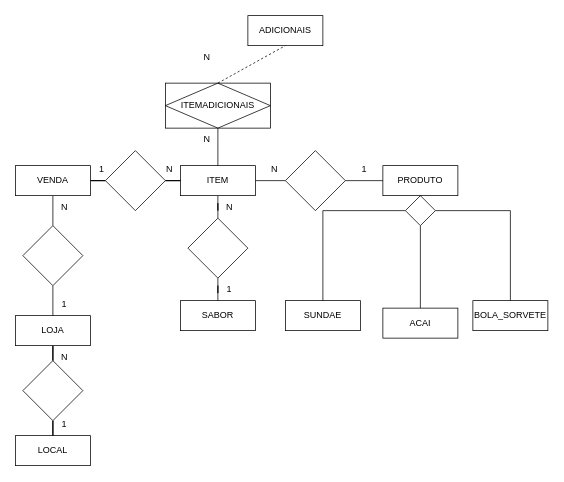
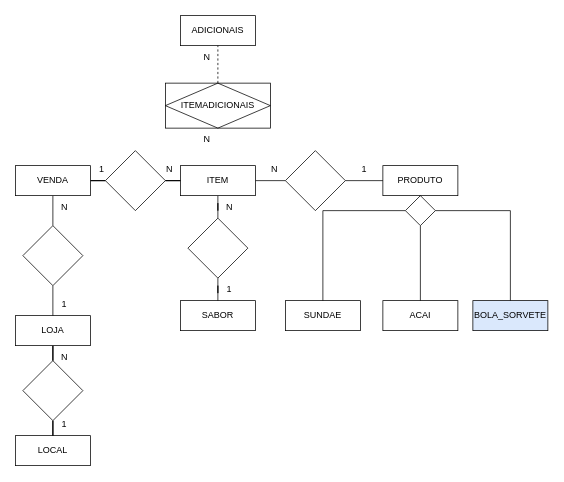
(285, 30) -> (218, 30)
(218, 146) -> none
(510, 315) -> (510, 315)
(420, 323) -> (420, 315)
